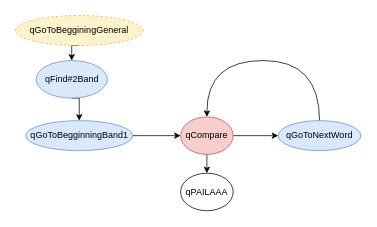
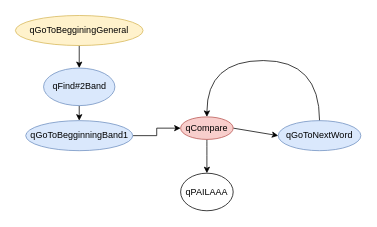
(79, 30) -> (79, 30)
(72, 79) -> (79, 87)
(207, 135) -> (207, 128)
